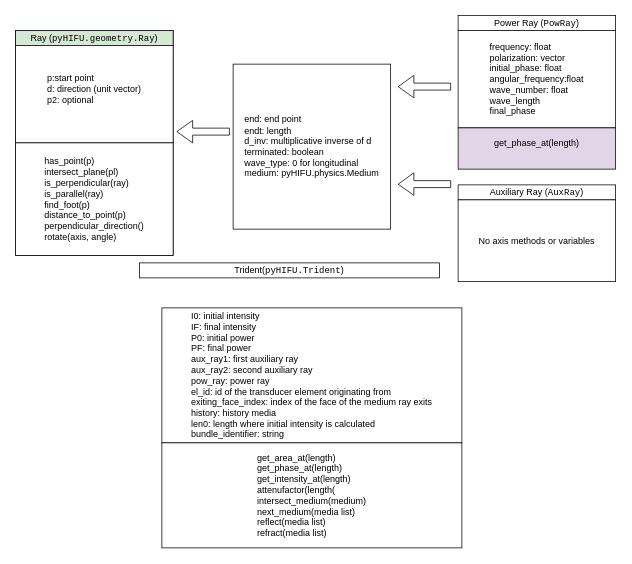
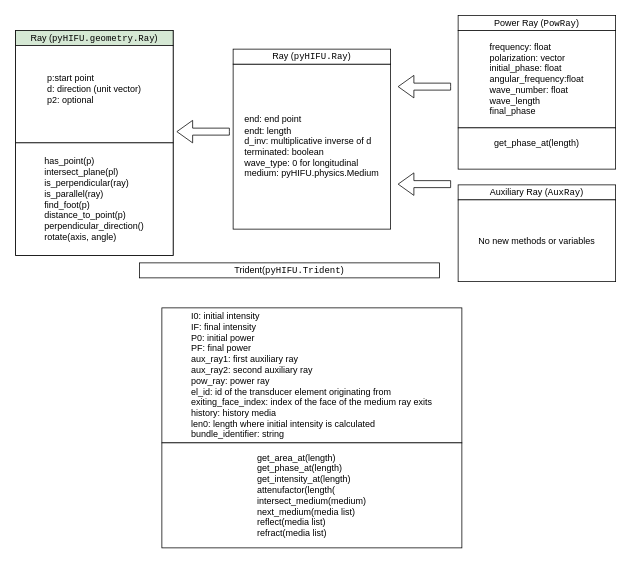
none -> (312, 57)
(537, 149) -> (537, 149)
(537, 241) -> (537, 241)
